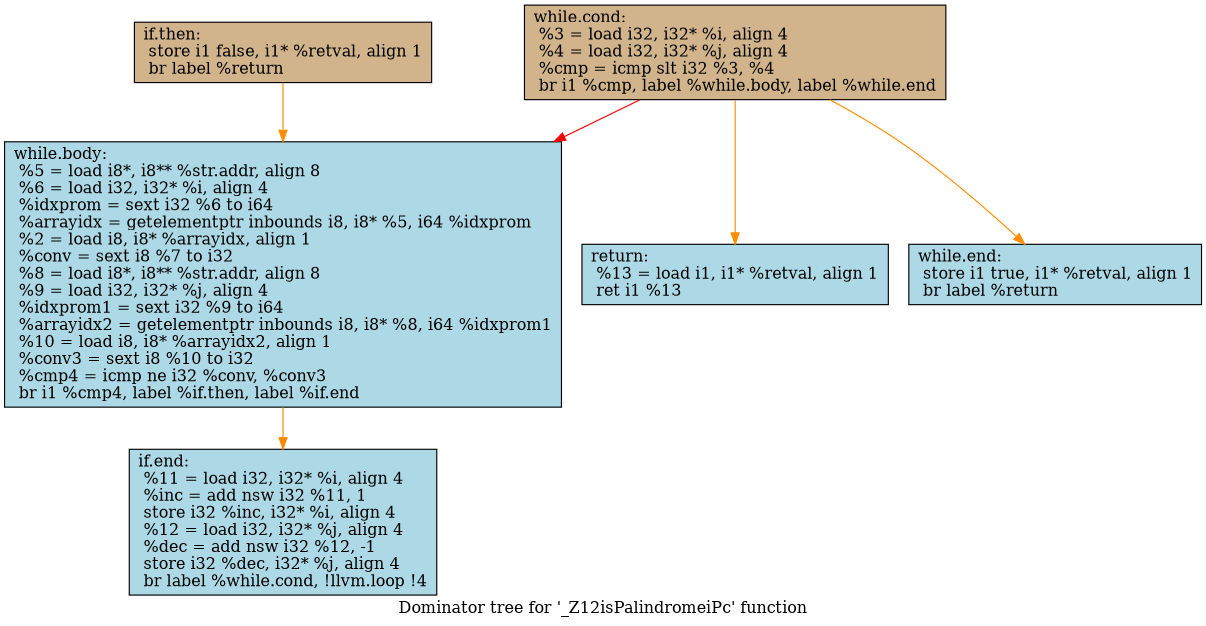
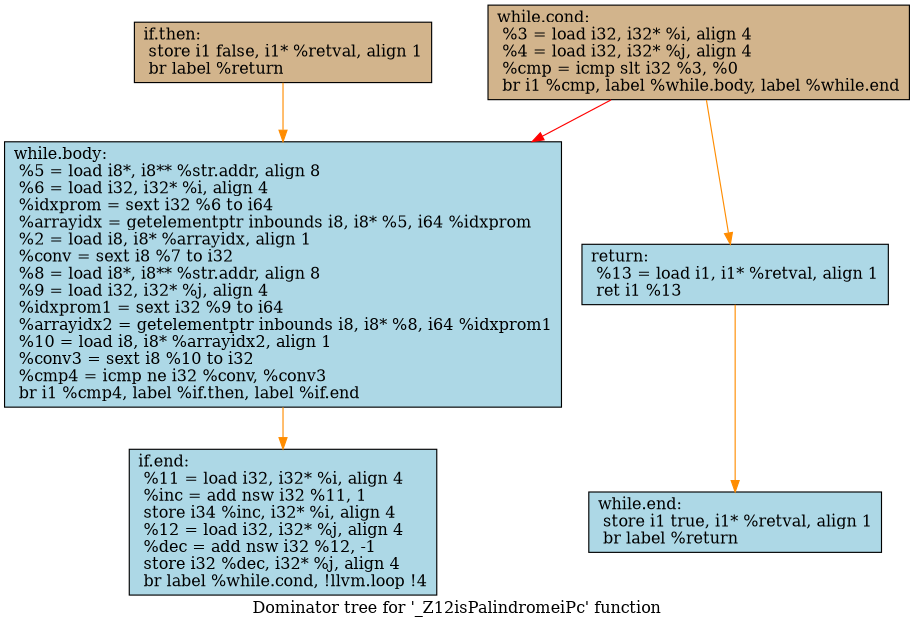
(654, 69) -> (618, 69)
(928, 162) -> (735, 393)
(267, 513) -> (267, 513)
